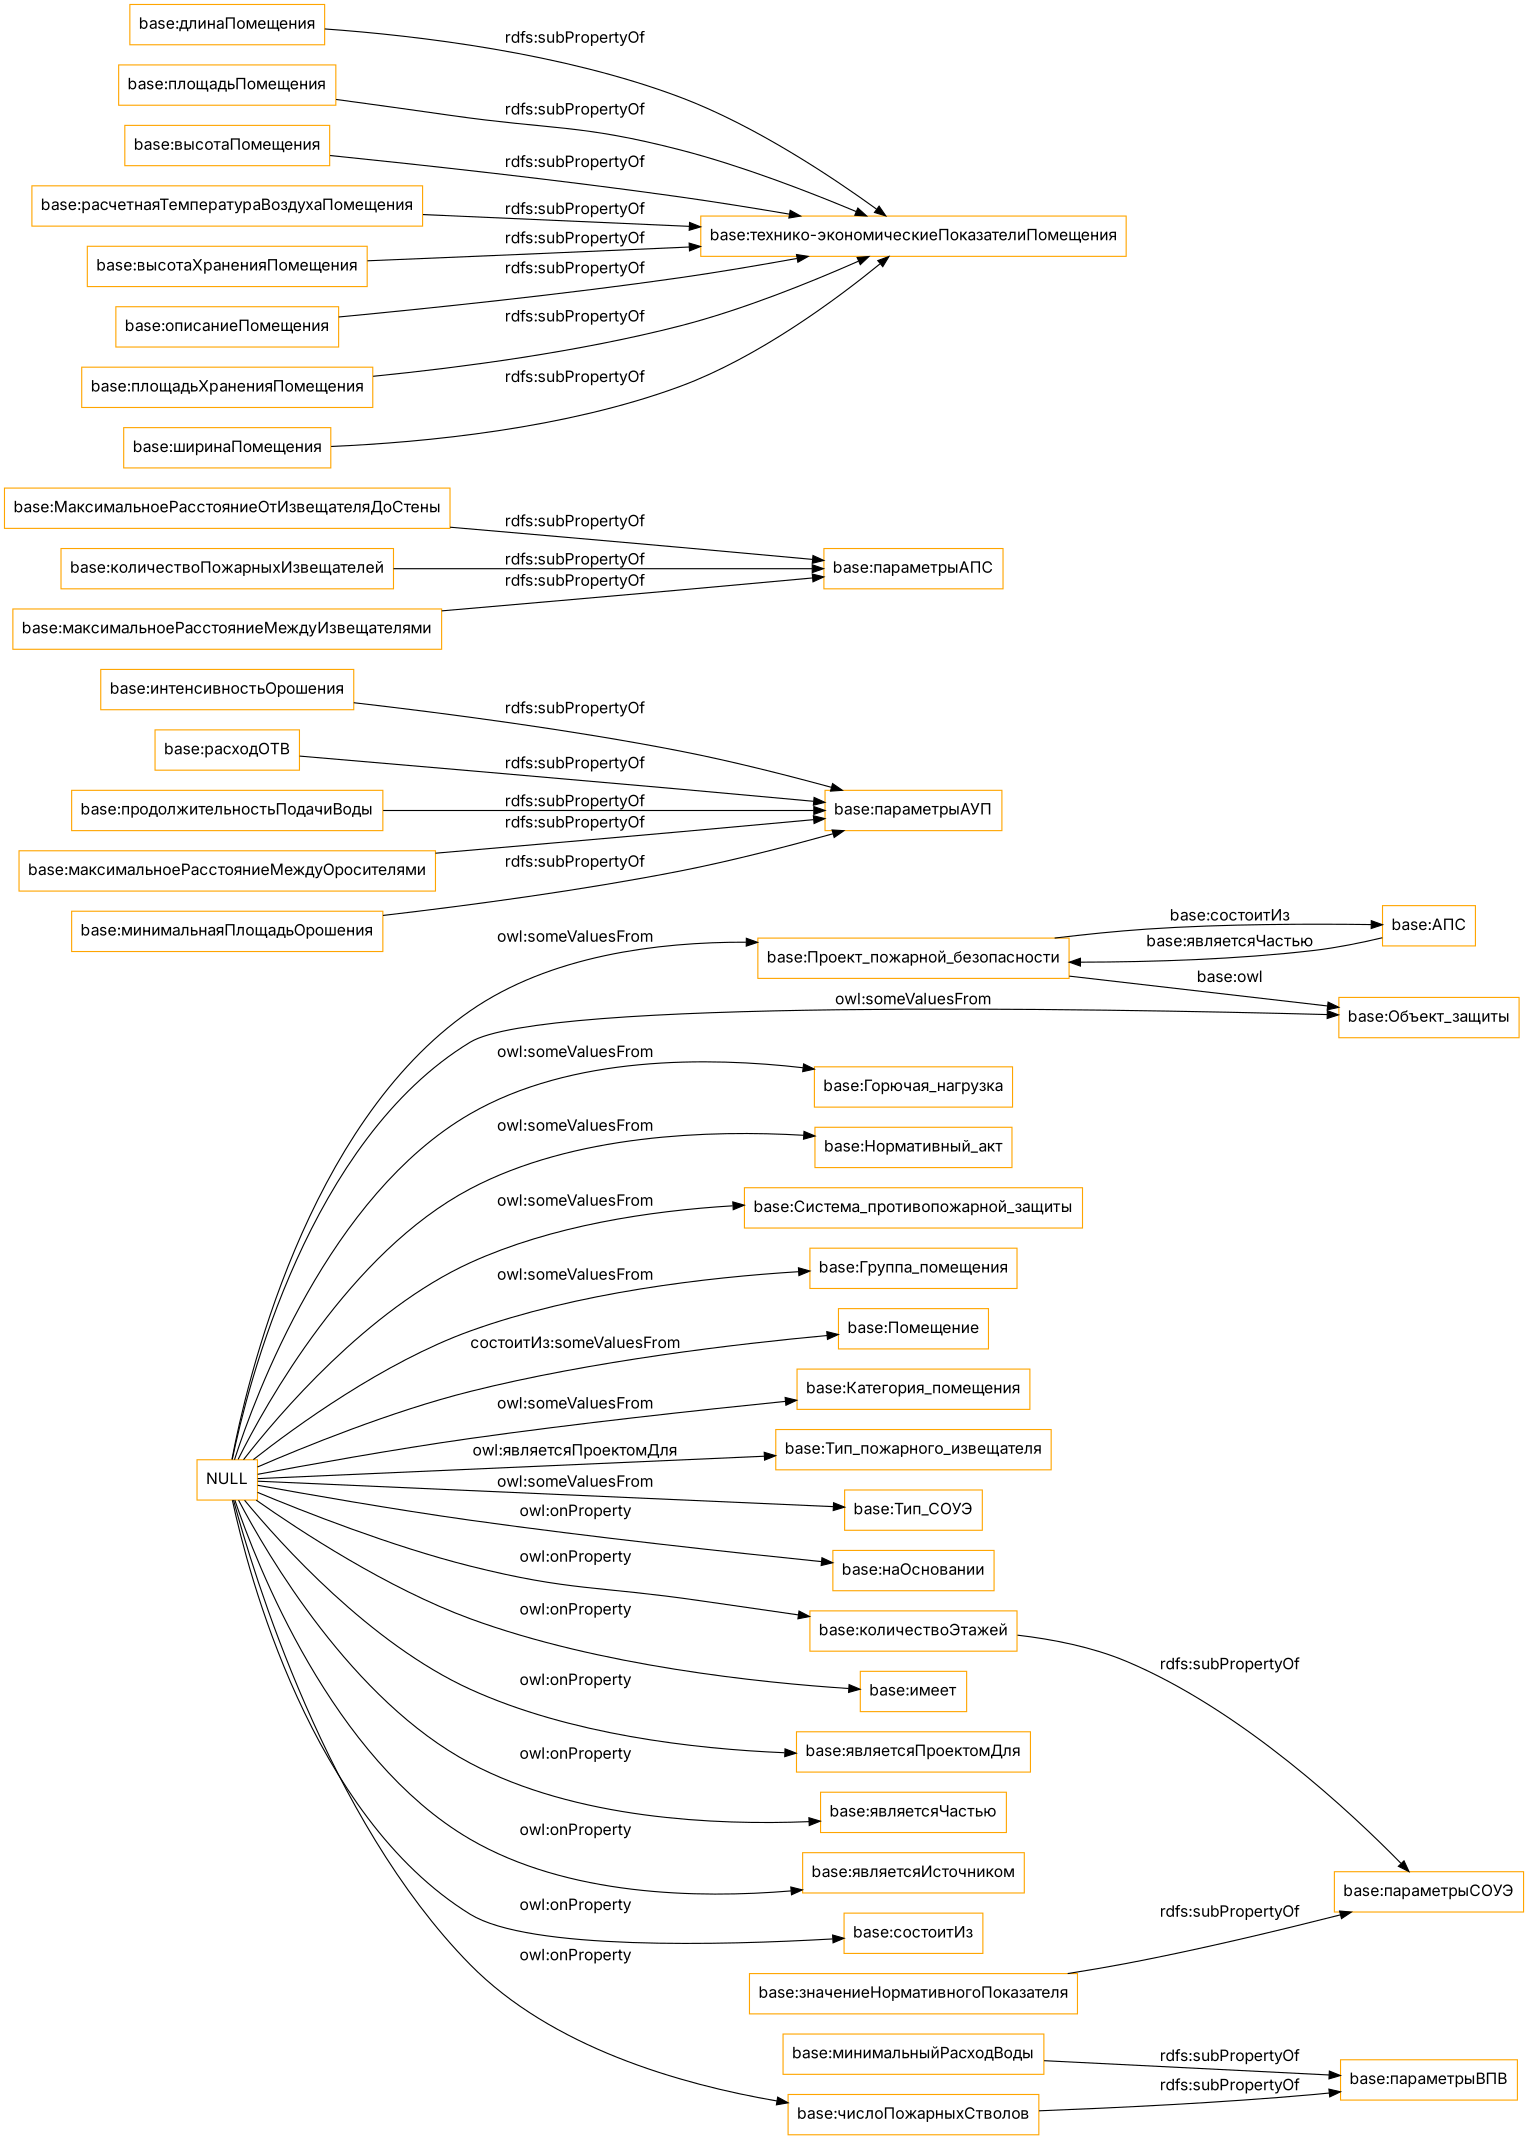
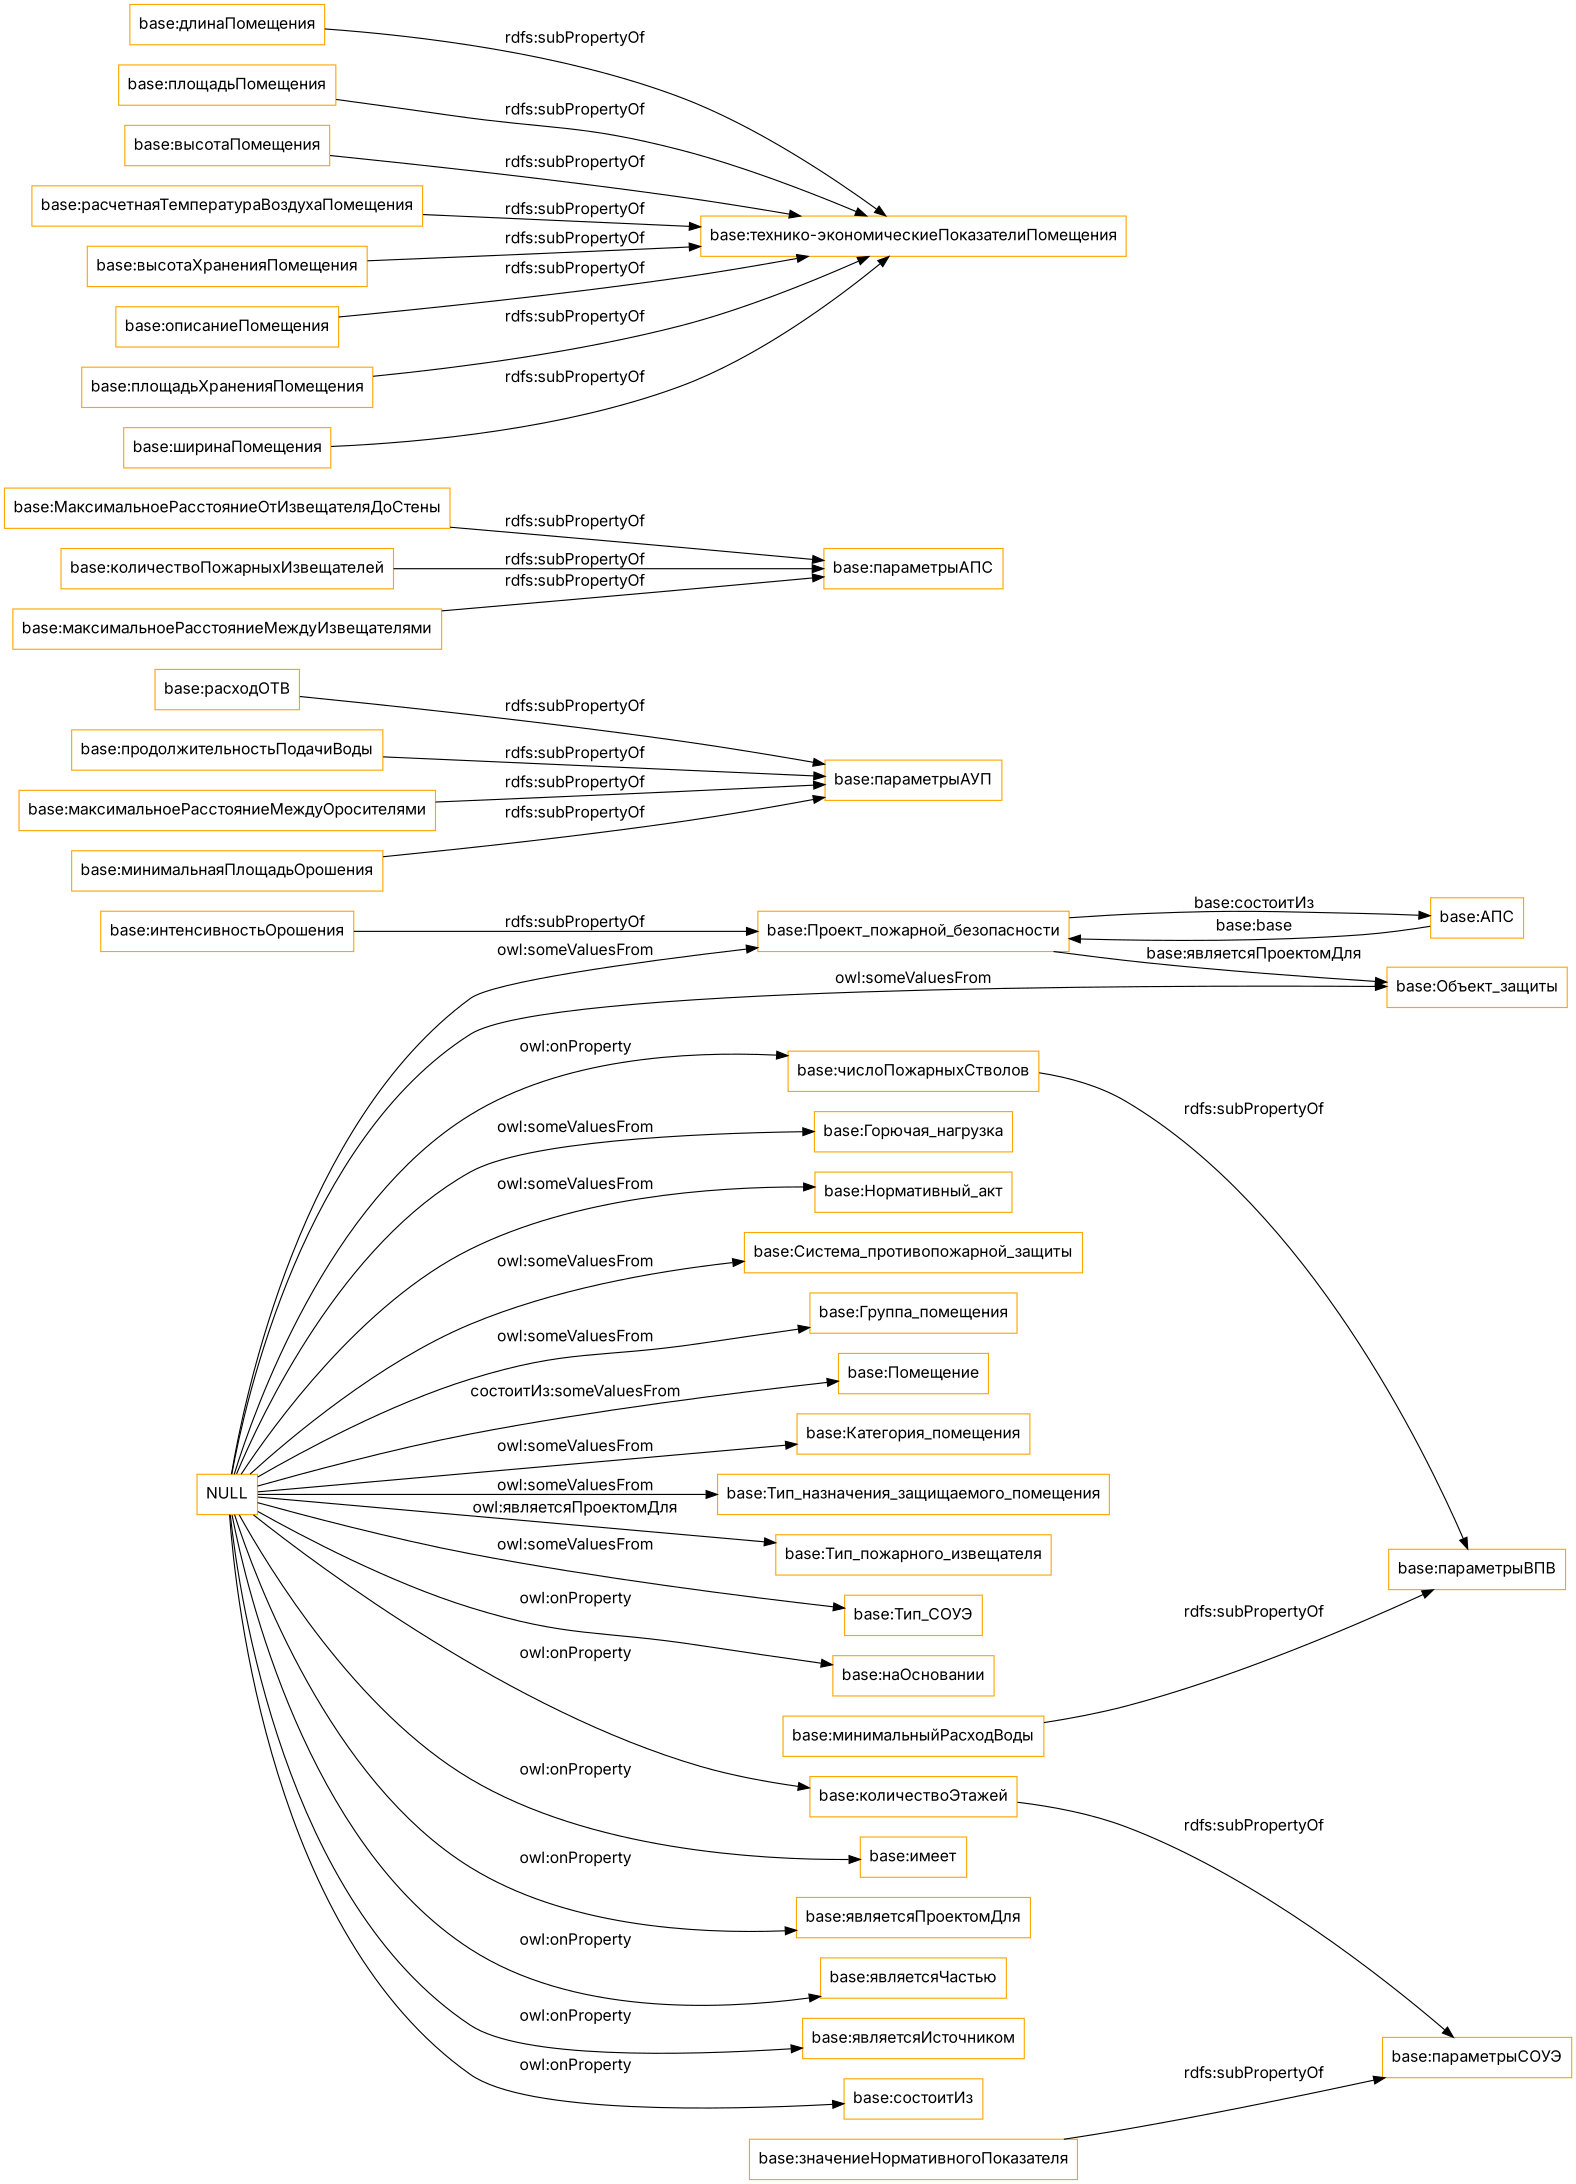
(594, 736) -> (550, 931)
(1230, 942) -> (1254, 926)
(1230, 978) -> (1254, 954)
none -> (913, 1494)
